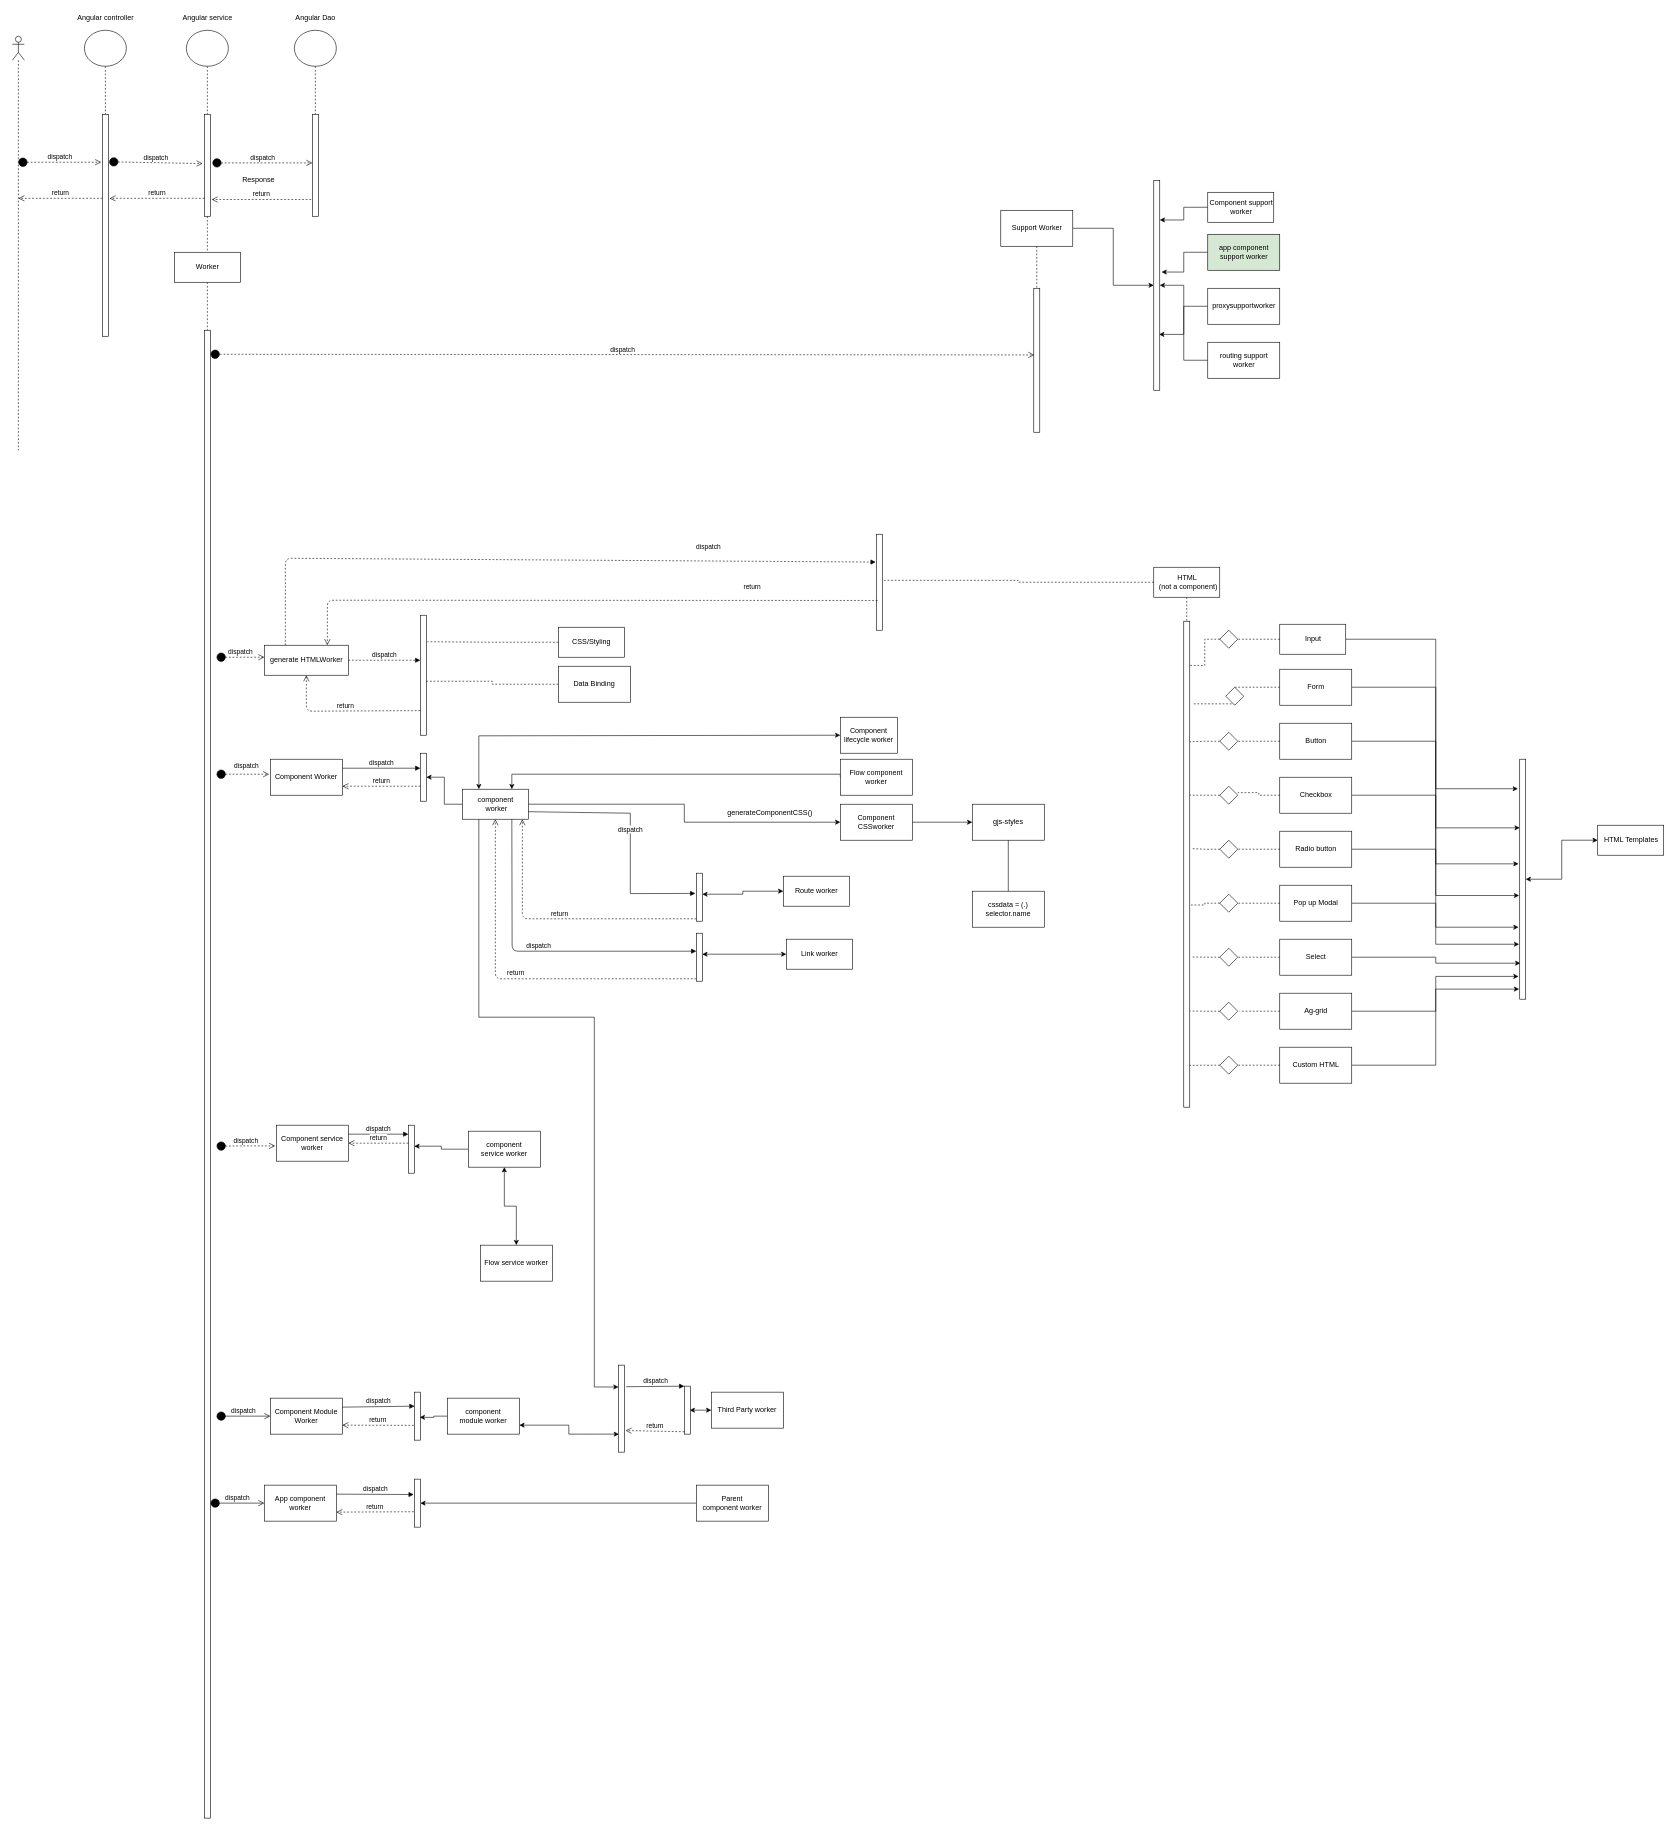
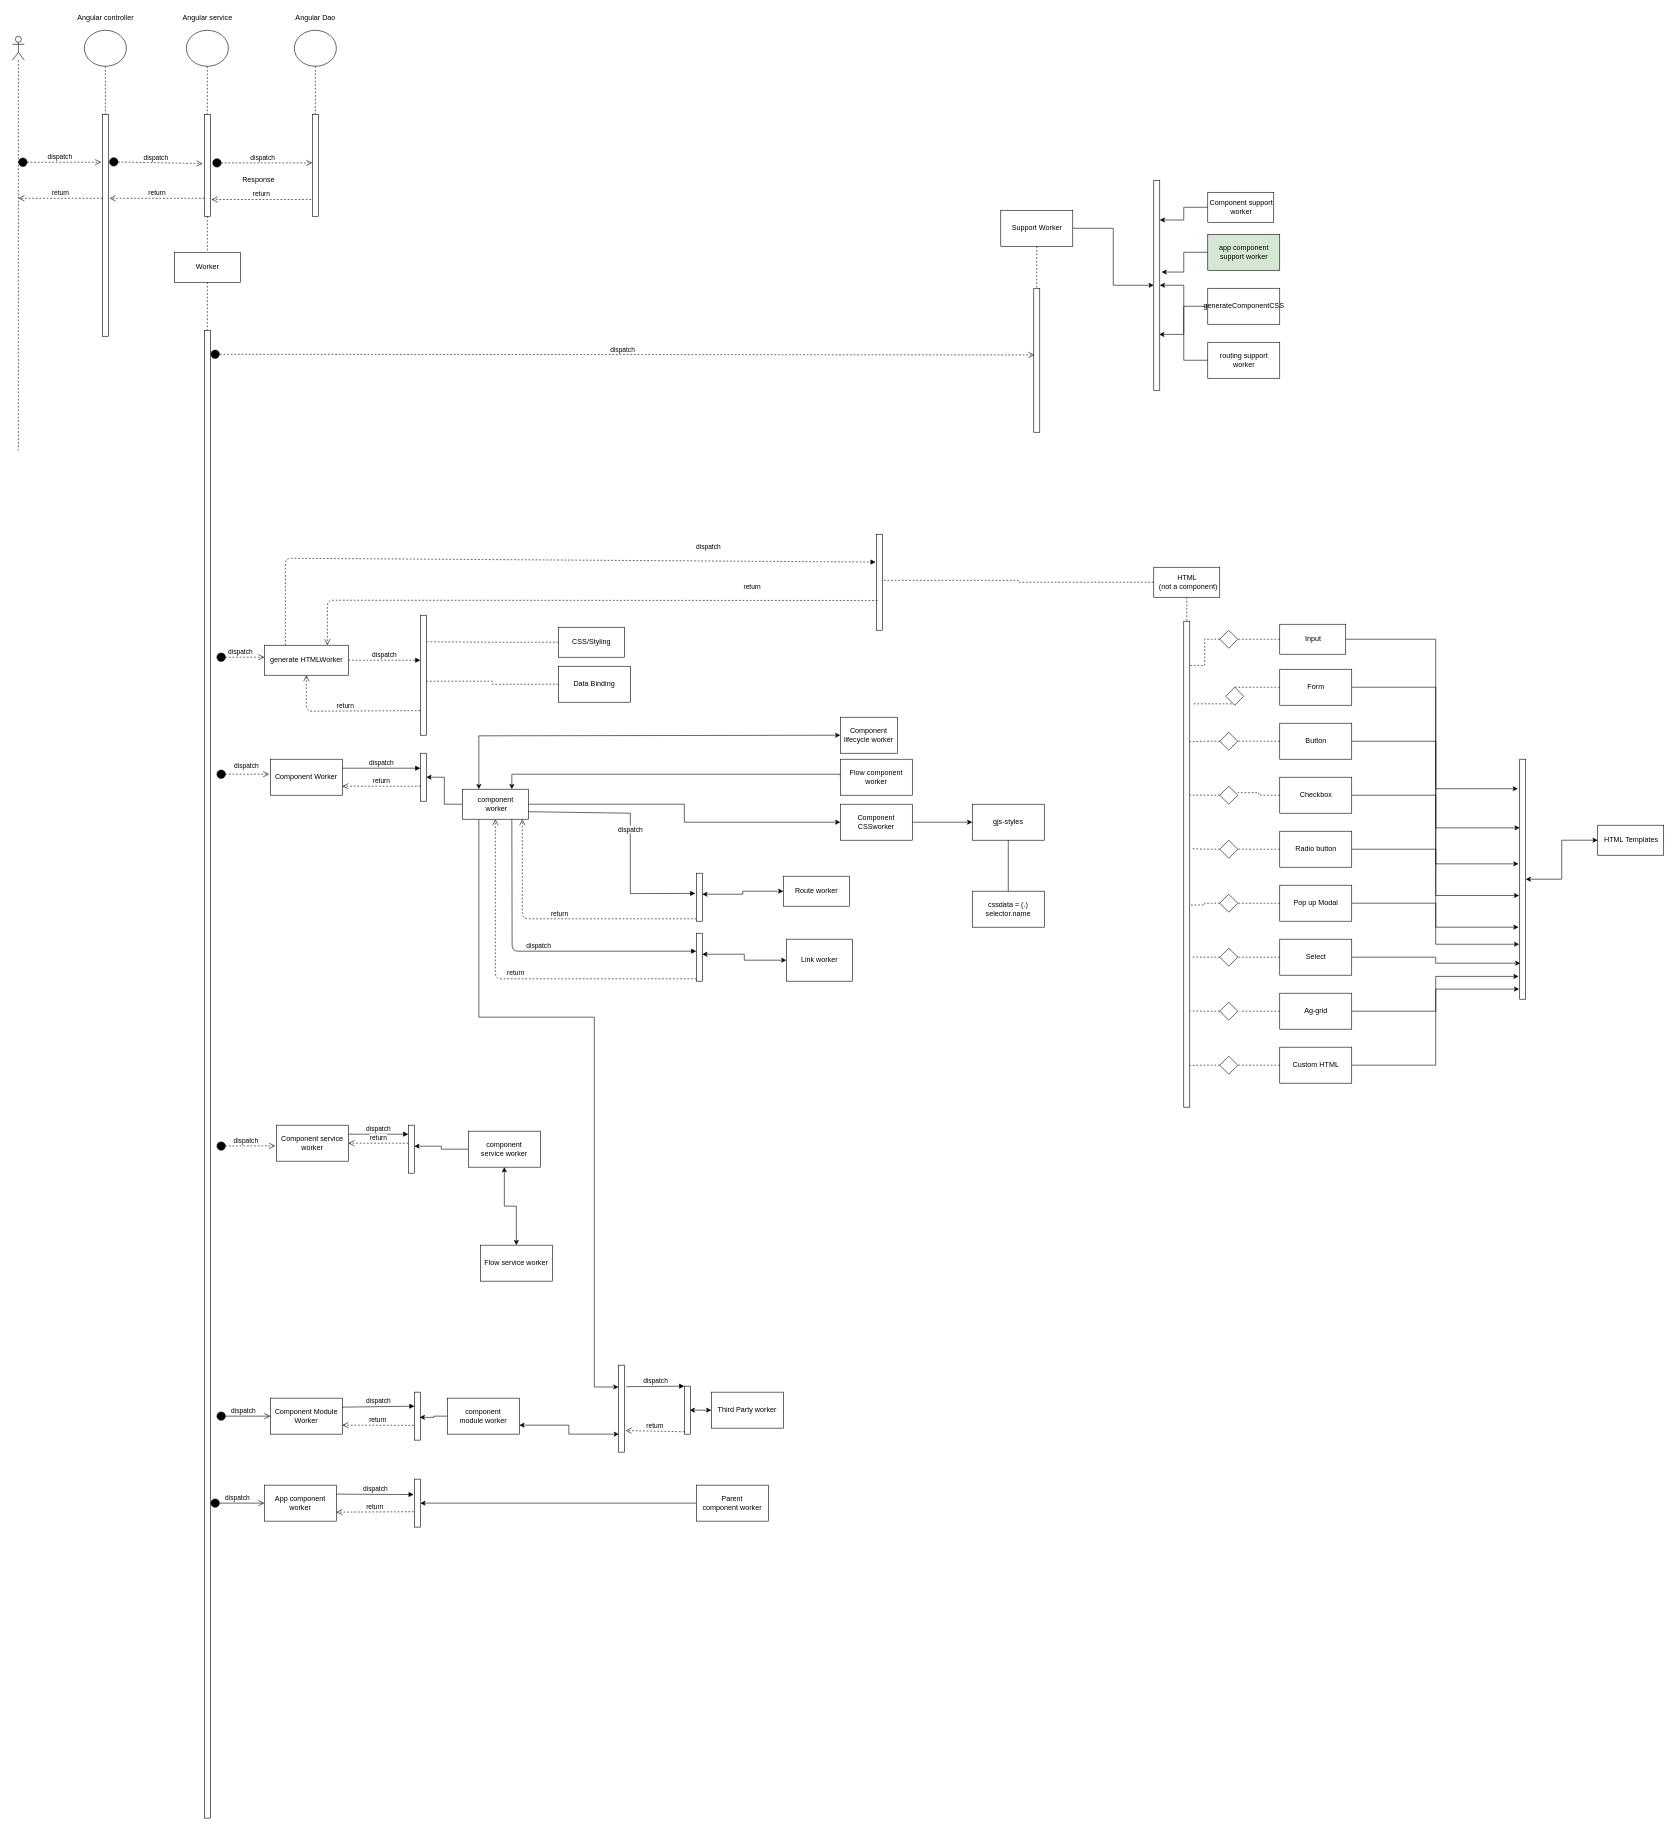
(1244, 306) -> (1244, 306)
(774, 813) -> none
(819, 954) -> (819, 960)
